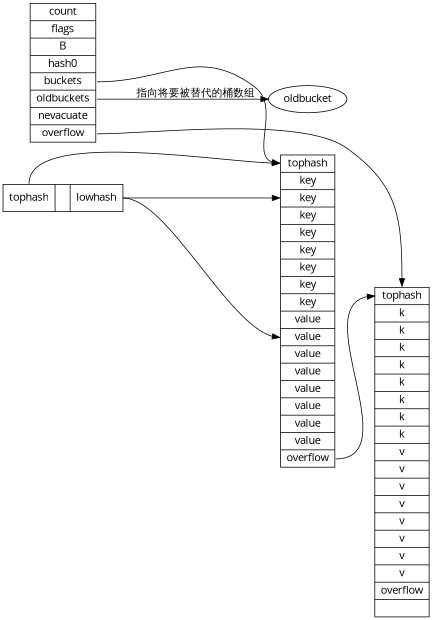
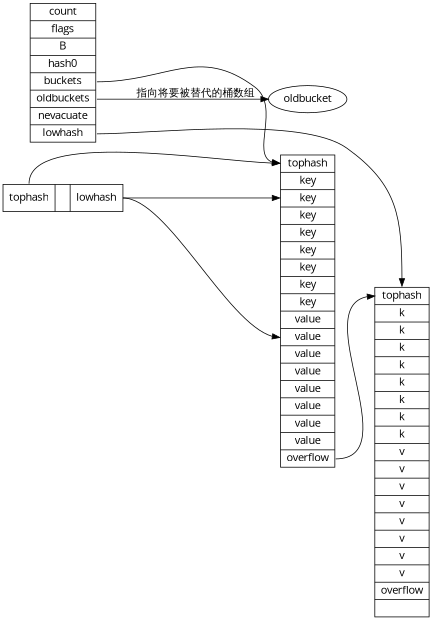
(63, 133) -> (63, 133)
